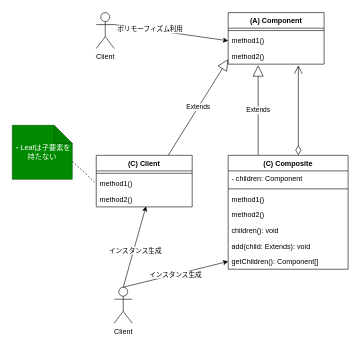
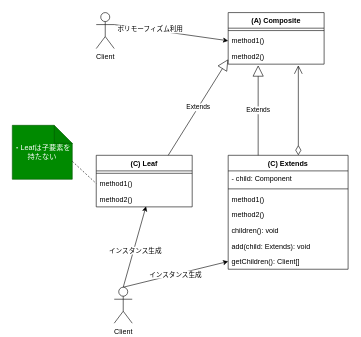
(276, 20) -> (276, 20)
(144, 163) -> (144, 163)
(288, 163) -> (288, 163)
(269, 179) -> (263, 179)
(280, 262) -> (272, 262)
